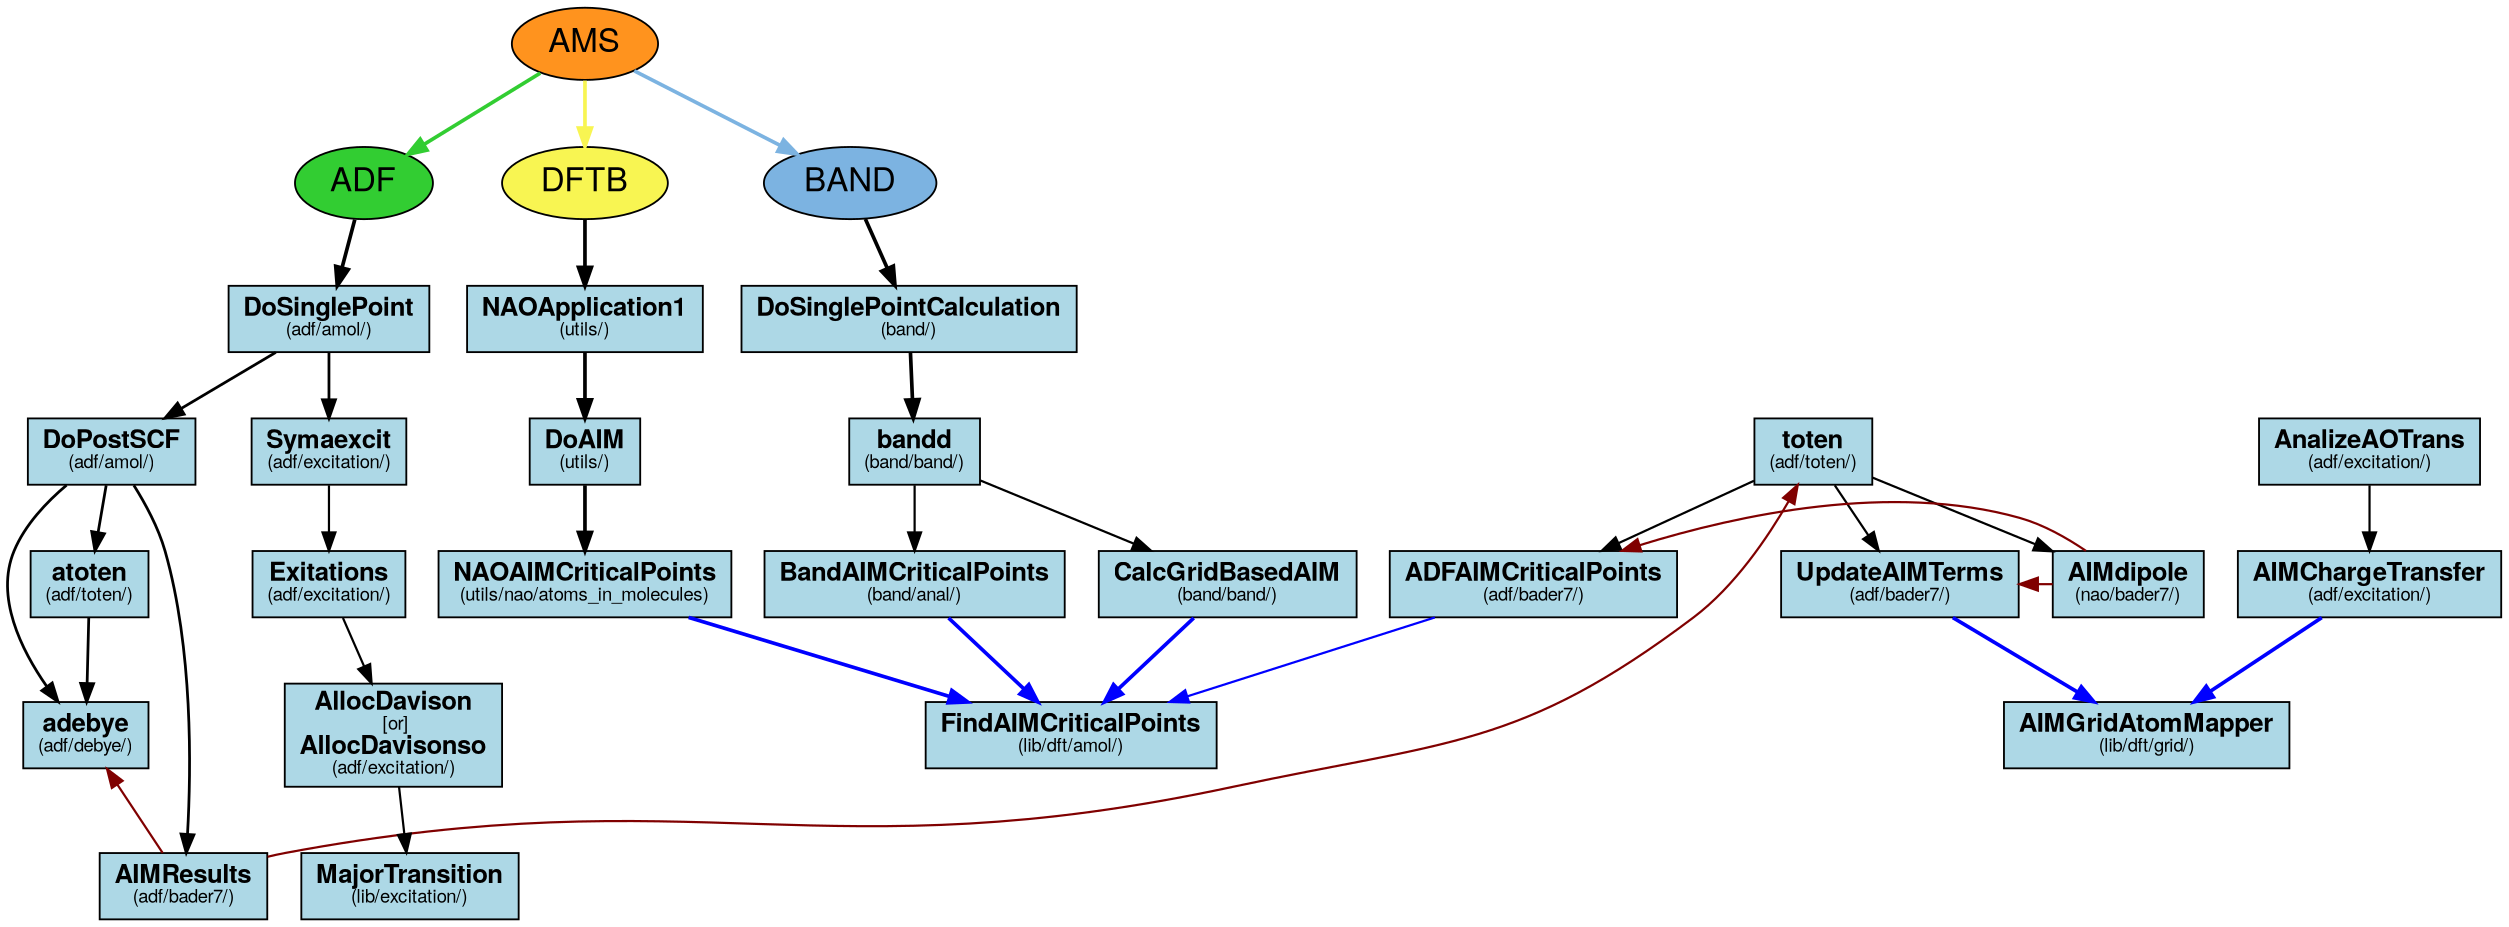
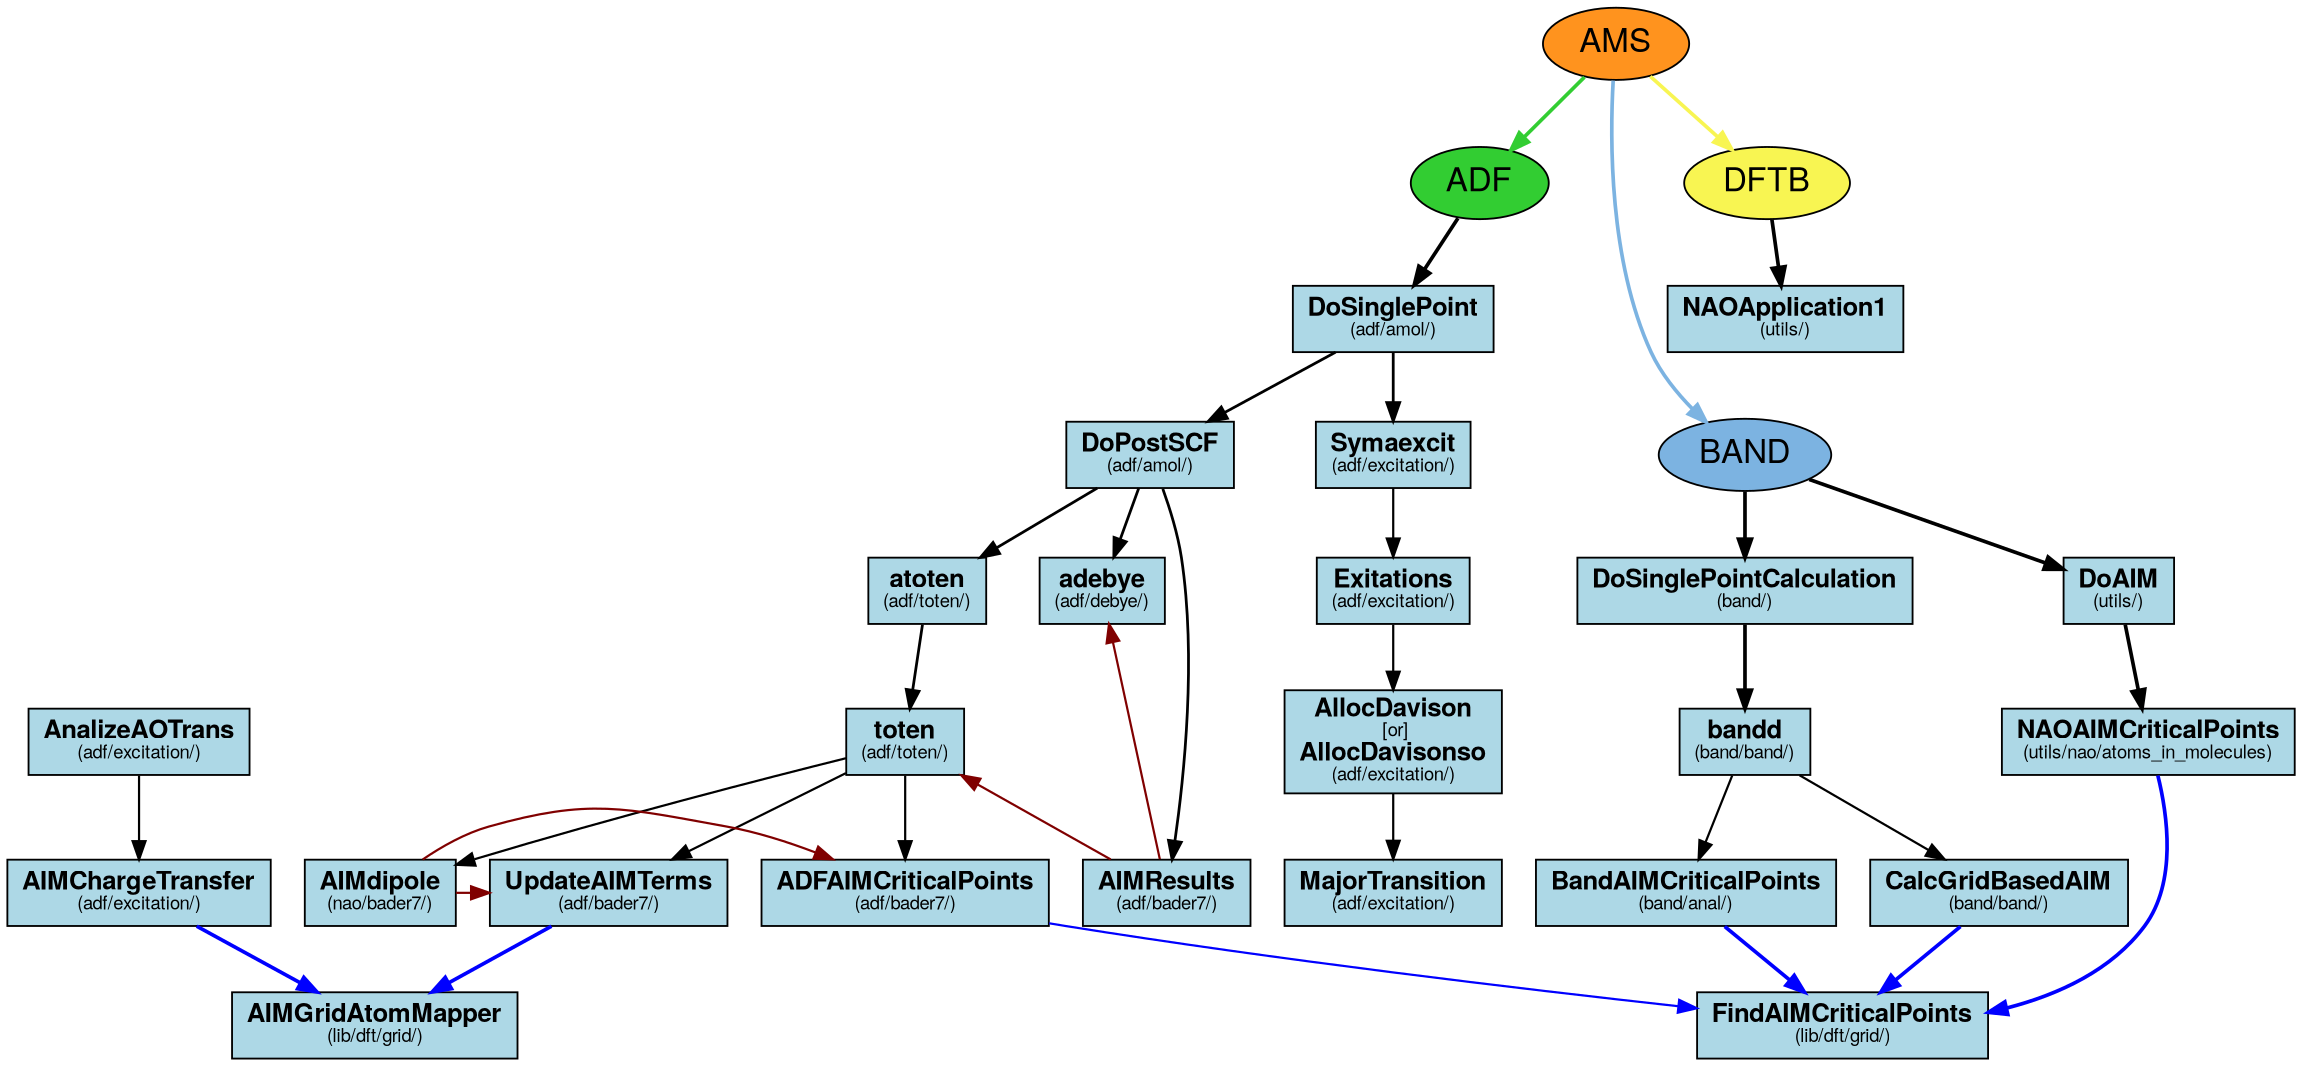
(585, 376) -> (1927, 521)
(88, 651) -> (918, 657)
(1071, 746) -> (1843, 1036)
(410, 897) -> (1393, 904)
